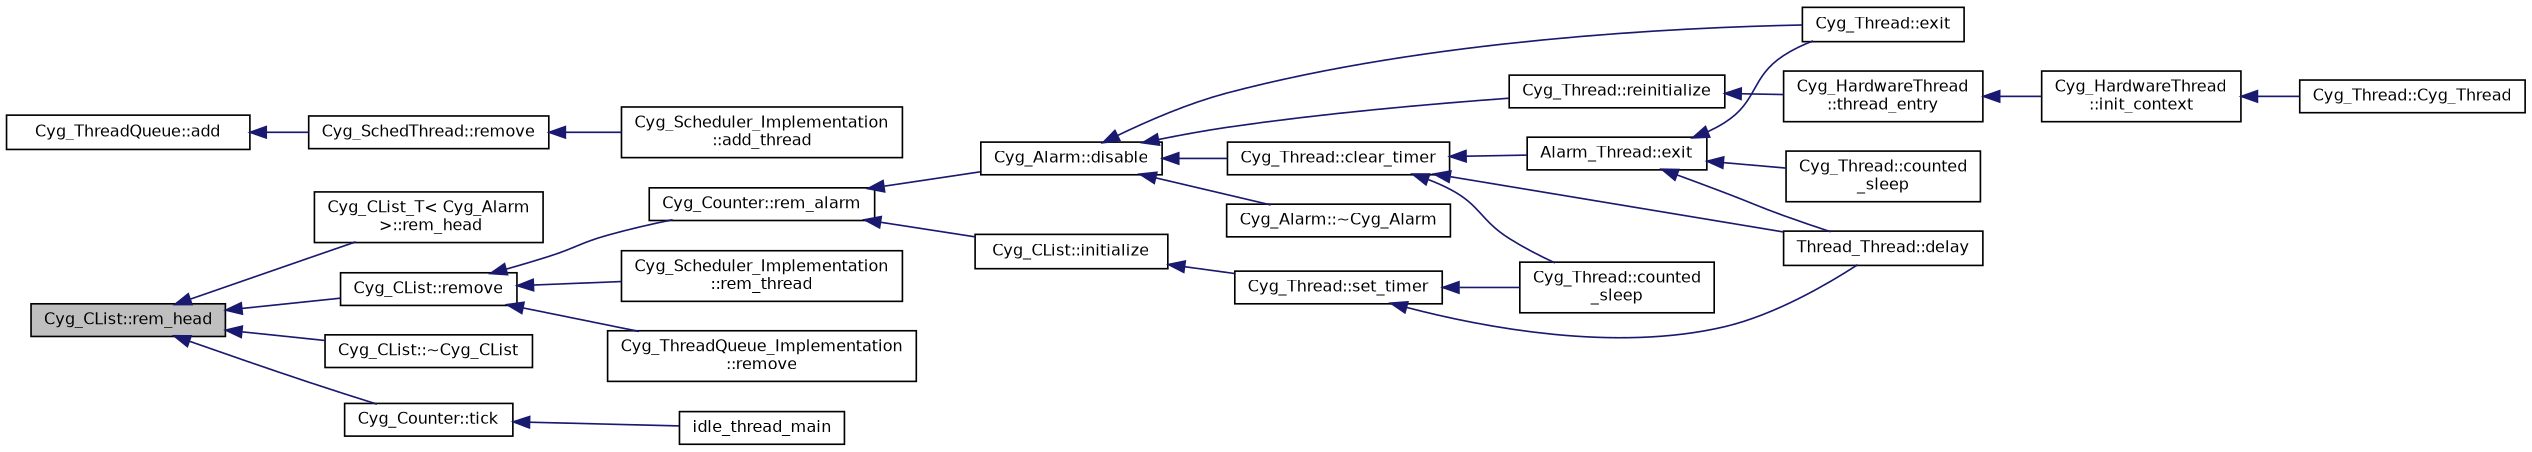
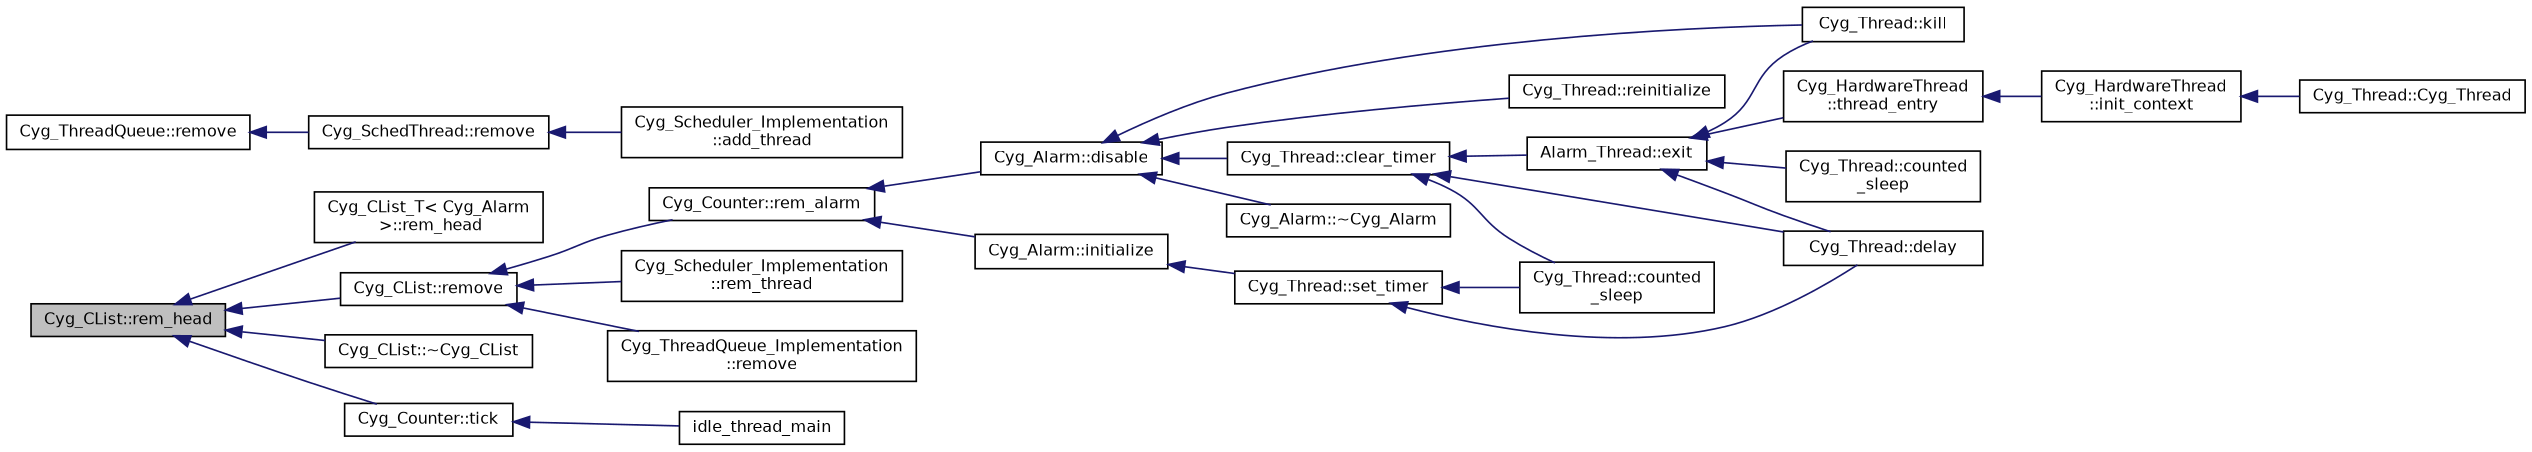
(1883, 24) -> (1883, 24)
(1763, 94) -> (1745, 126)
(128, 132) -> (128, 132)
(1883, 248) -> (1883, 248)
(1071, 252) -> (1071, 252)
